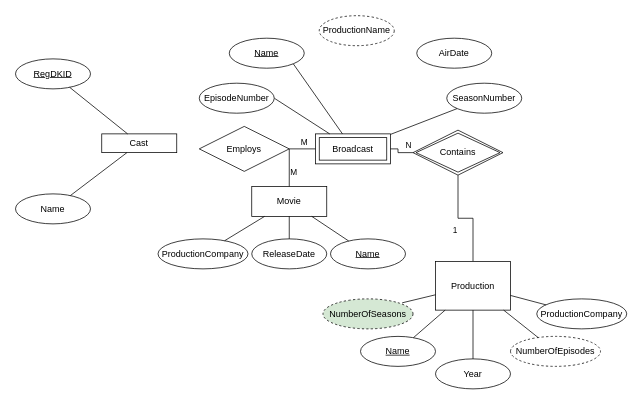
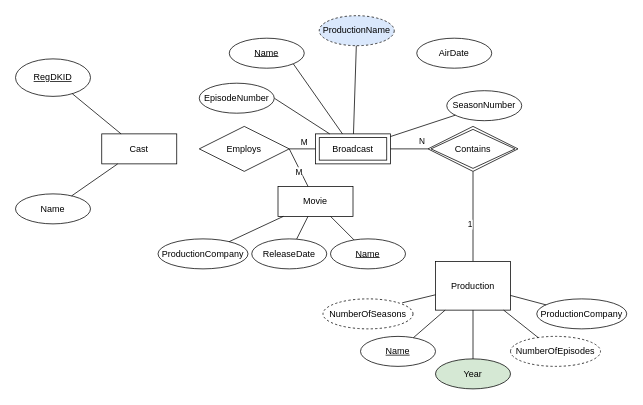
(357, 31) -> (357, 31)
(53, 74) -> (53, 78)
none -> (355, 90)
(484, 98) -> (484, 106)
(139, 143) -> (139, 149)
(458, 153) -> (473, 149)
(289, 201) -> (315, 201)
(368, 314) -> (368, 314)
(473, 374) -> (473, 374)
